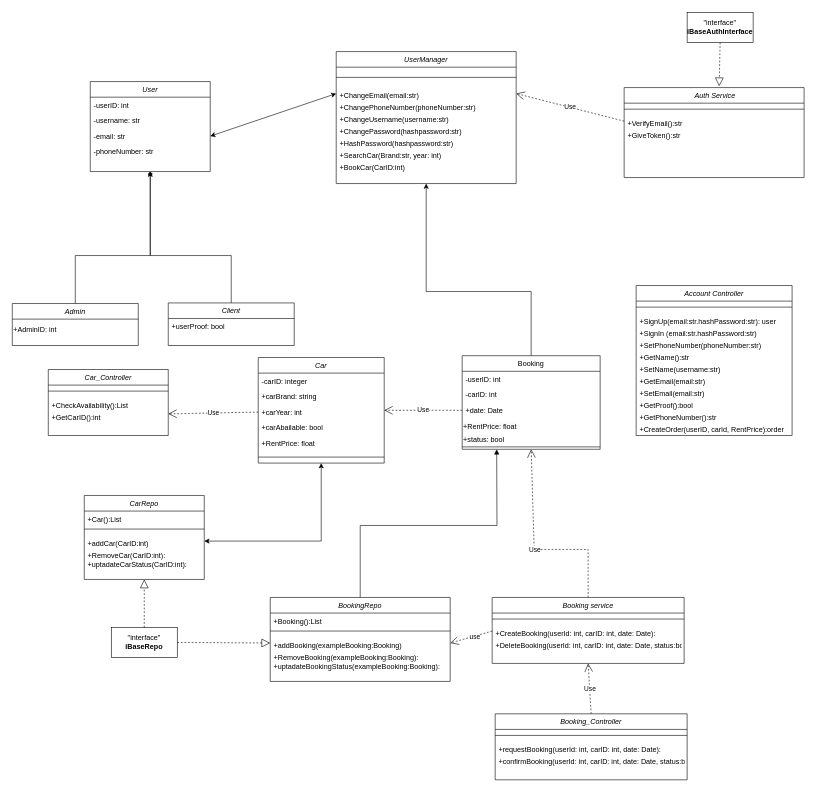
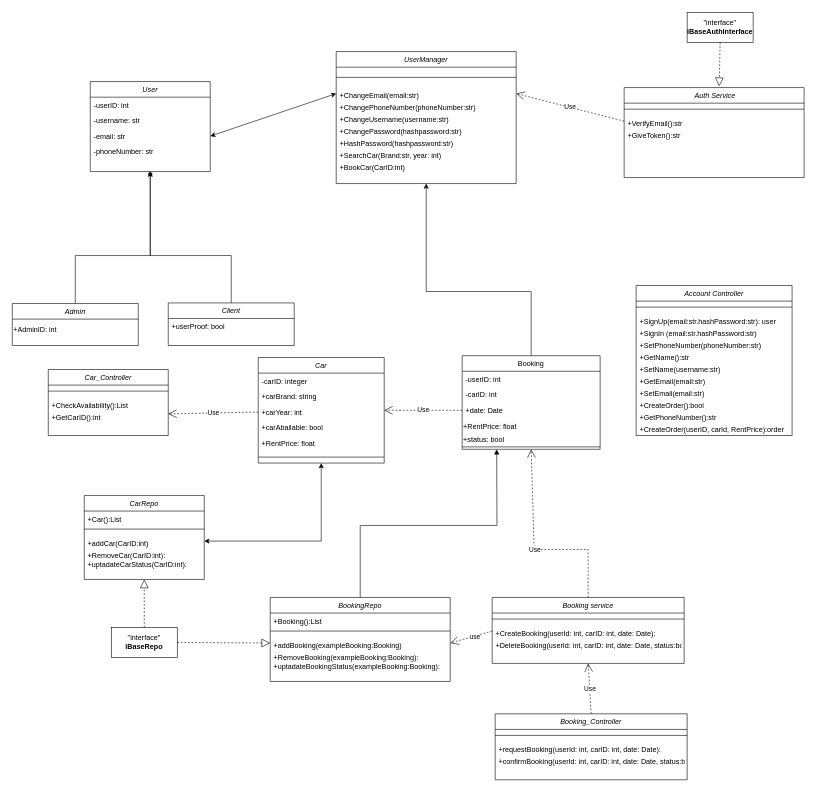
(670, 405) -> (676, 405)
